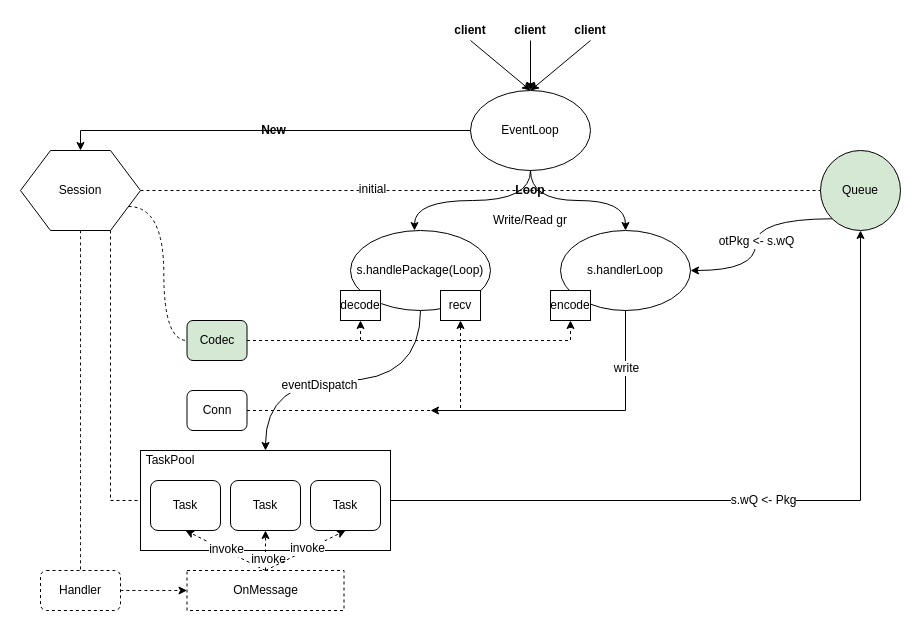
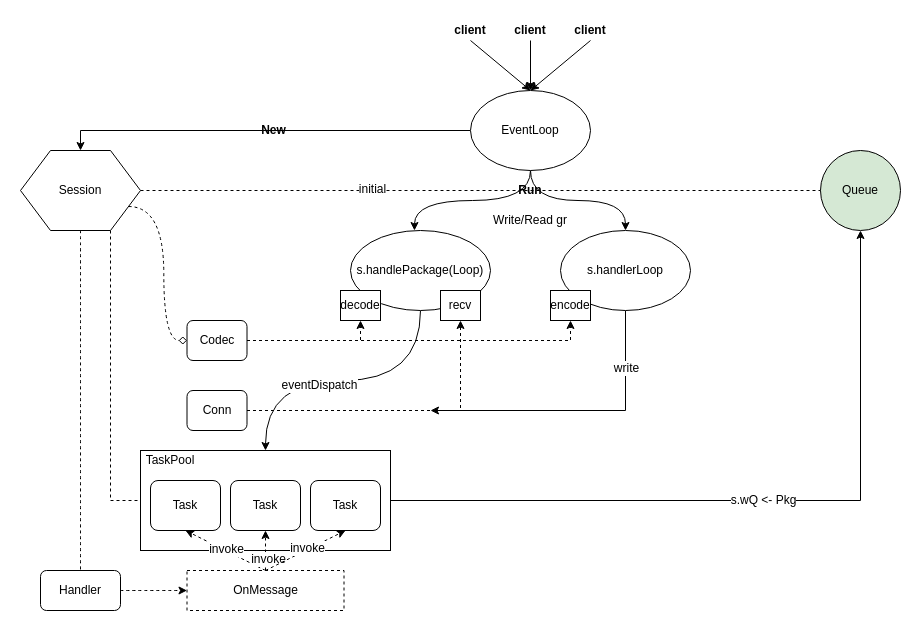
(531, 191) -> (531, 191)
(760, 234) -> none
(170, 324) -> (167, 323)
(217, 341) -> (217, 341)
(81, 591) -> (81, 591)
